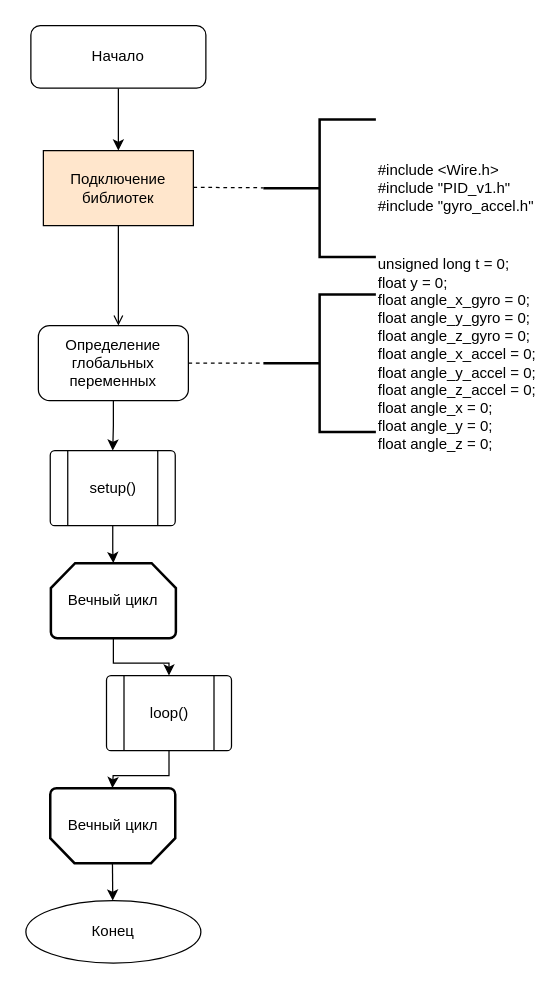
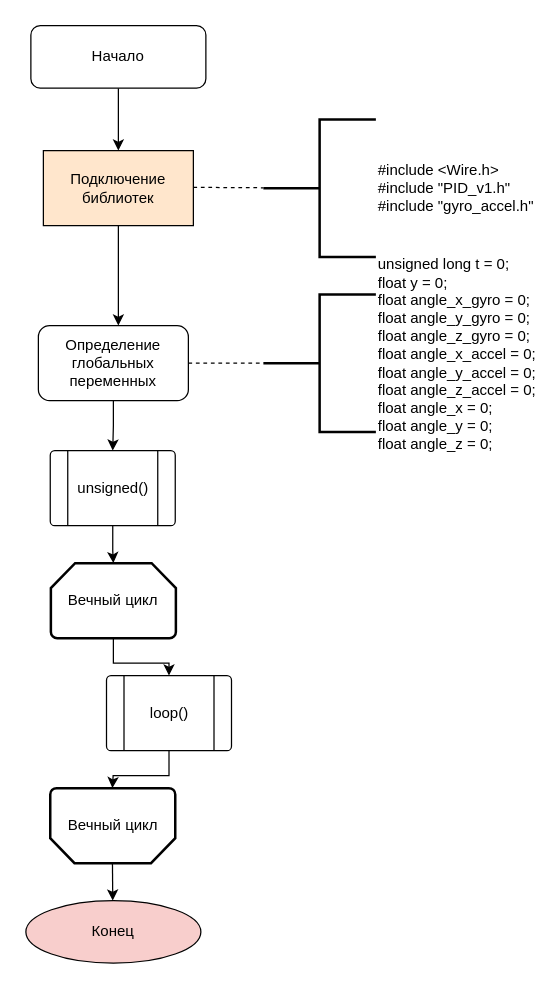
(118, 318) -> (118, 316)
(113, 488) -> (113, 488)
(113, 932) -> (113, 932)
